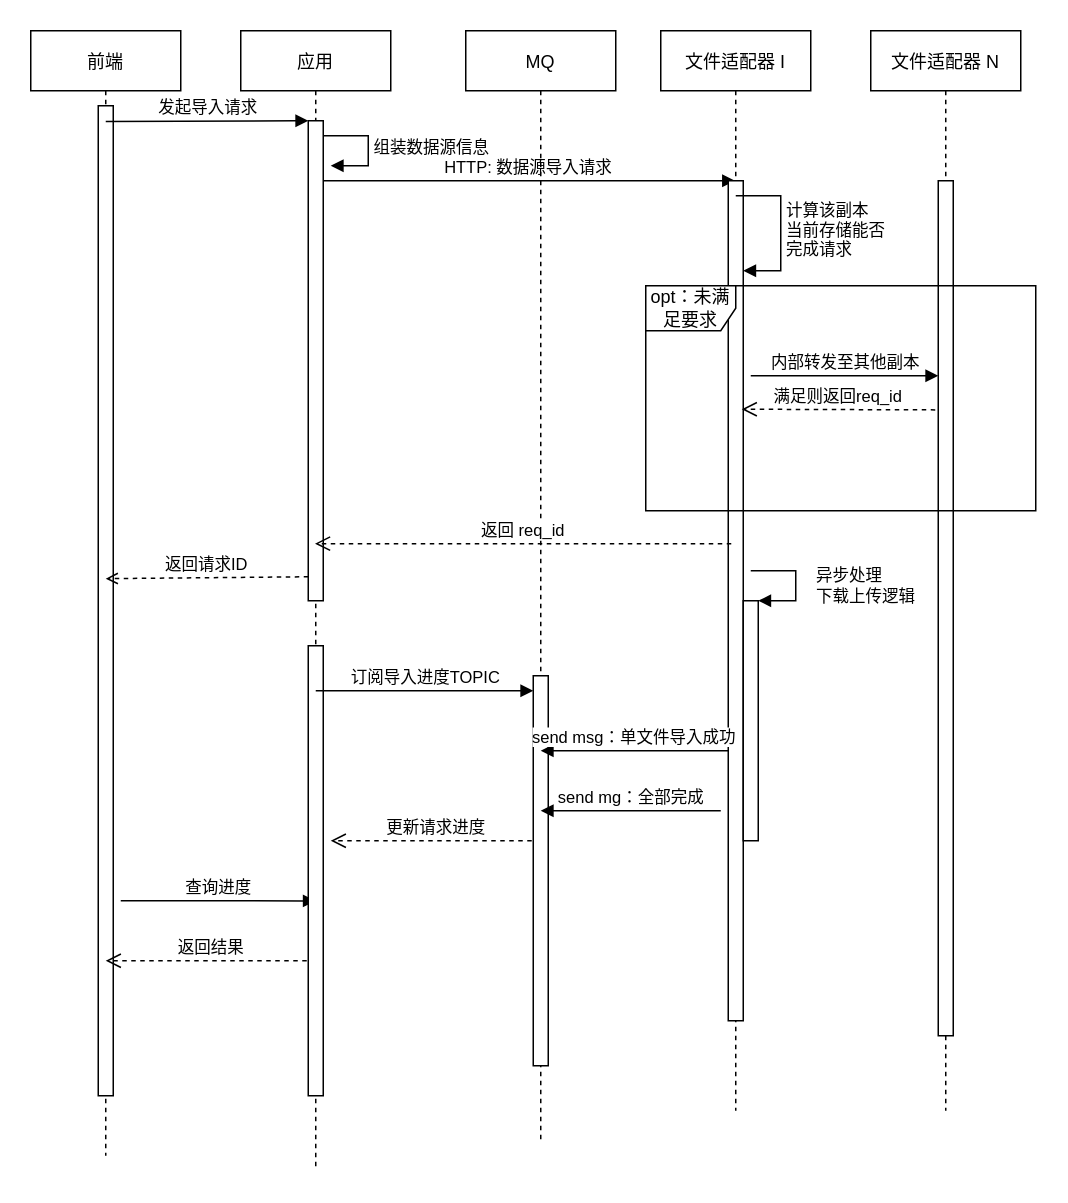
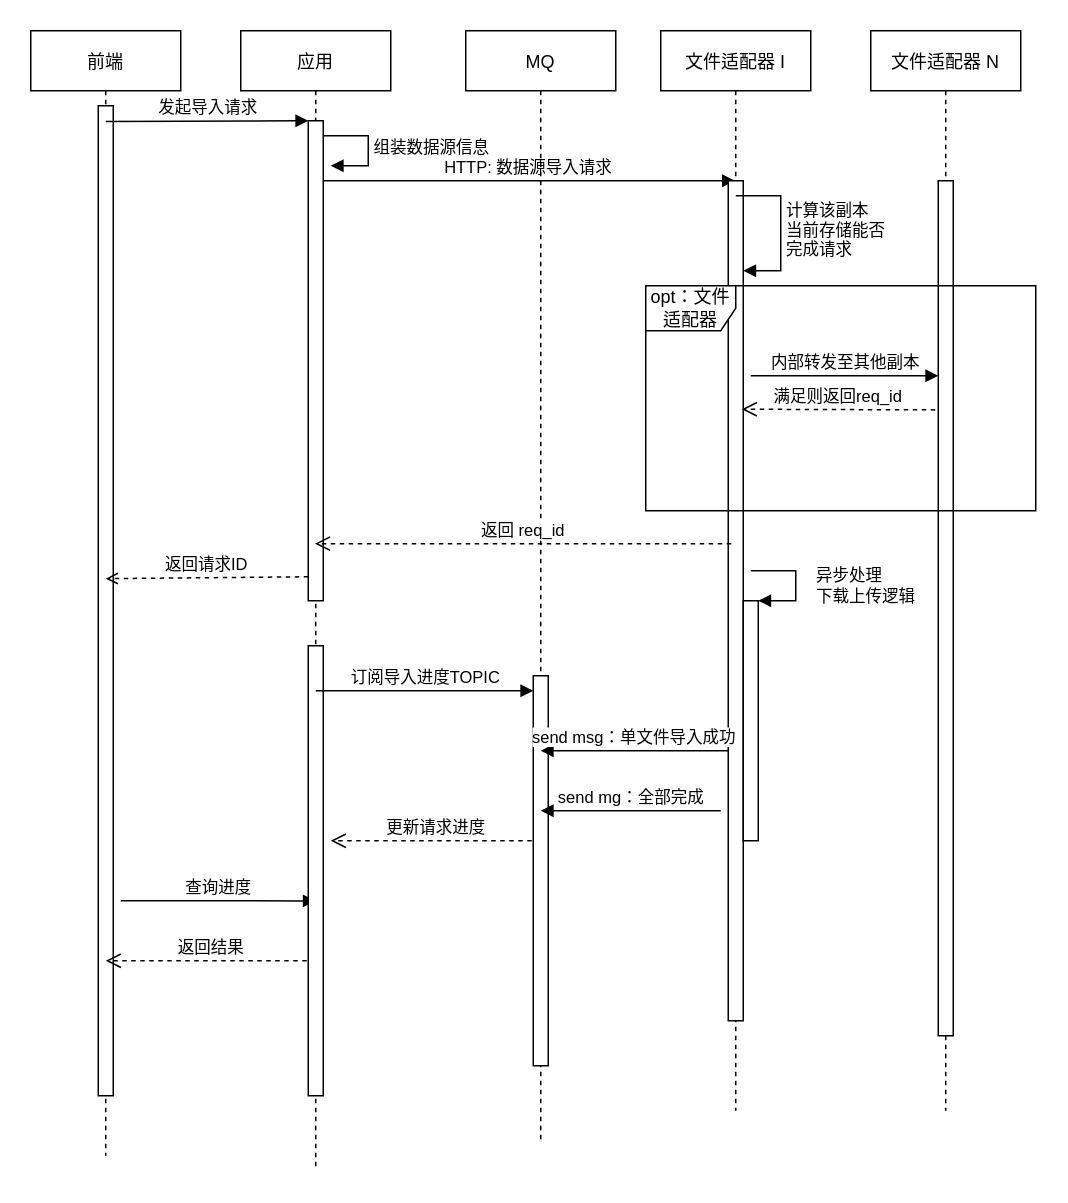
(691, 308) -> (691, 308)
